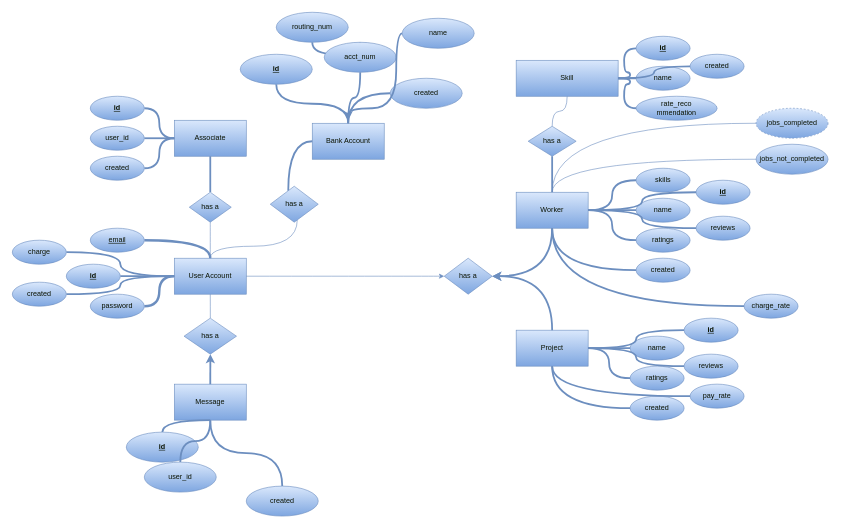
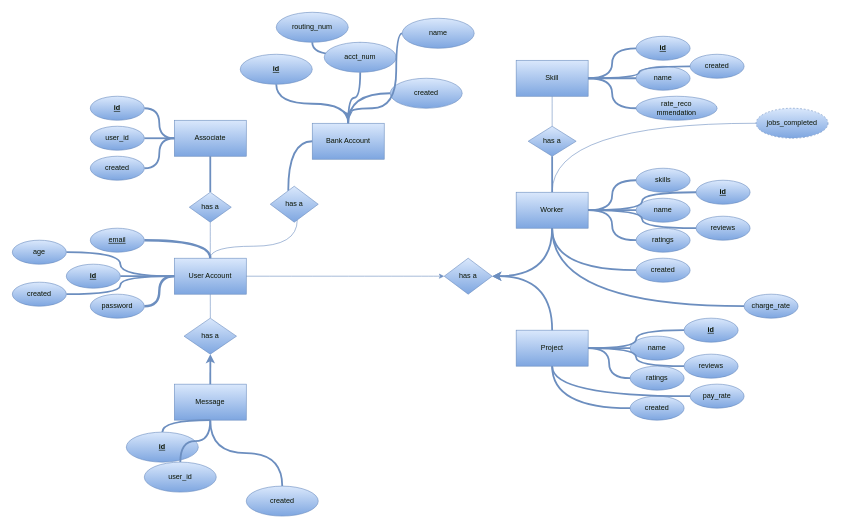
(567, 78) -> (552, 78)
(792, 159) -> none
(654, 162) -> none
(39, 252) -> (39, 252)
